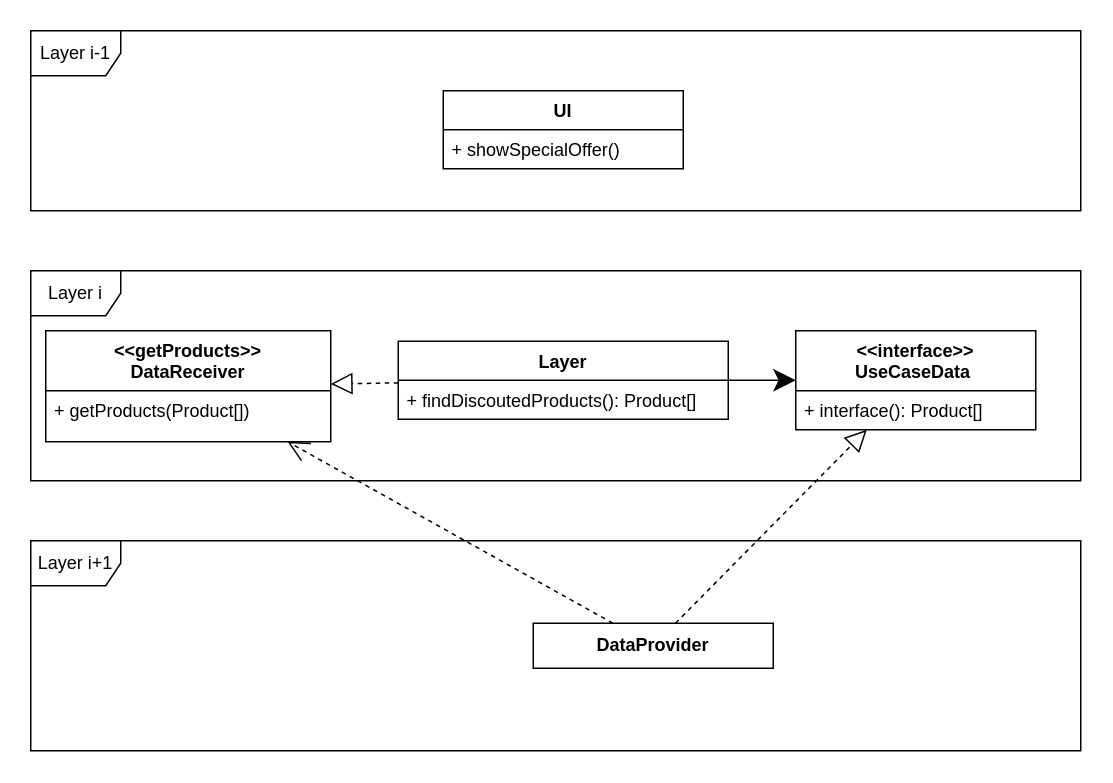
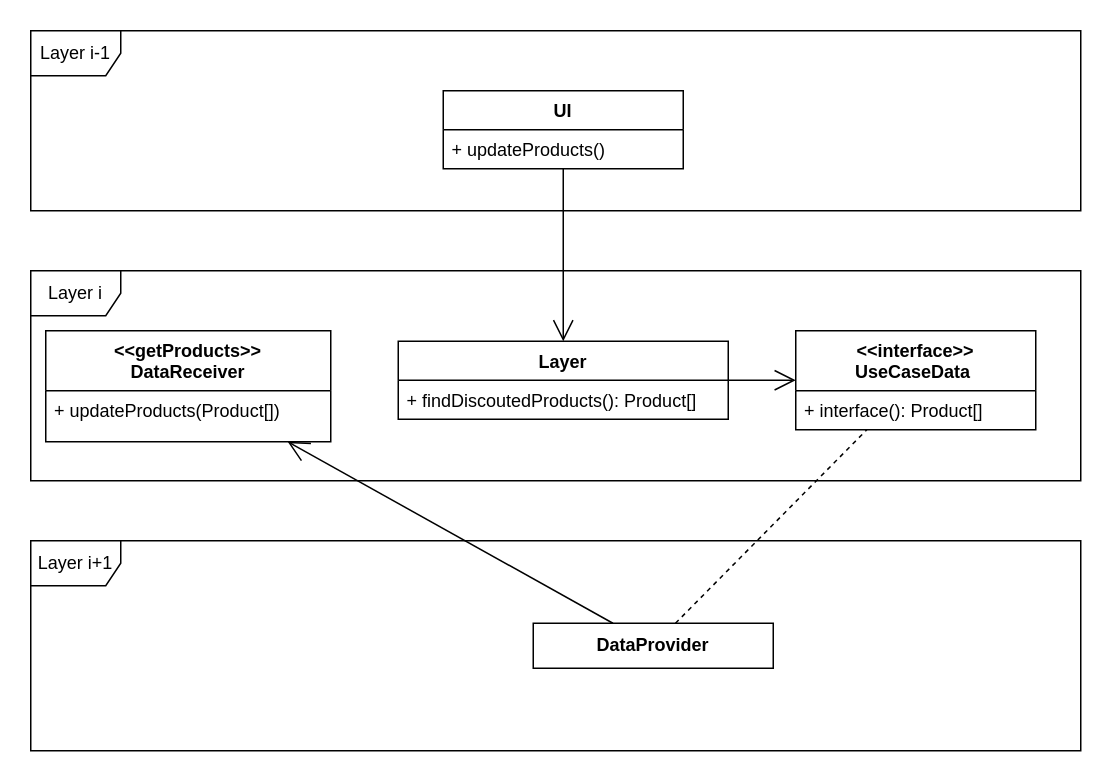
(546, 151) -> (541, 151)
none -> (563, 254)
(777, 380) -> (783, 380)
(374, 383) -> none
(173, 412) -> (188, 412)
(851, 446) -> (857, 440)
(540, 582) -> (540, 582)
